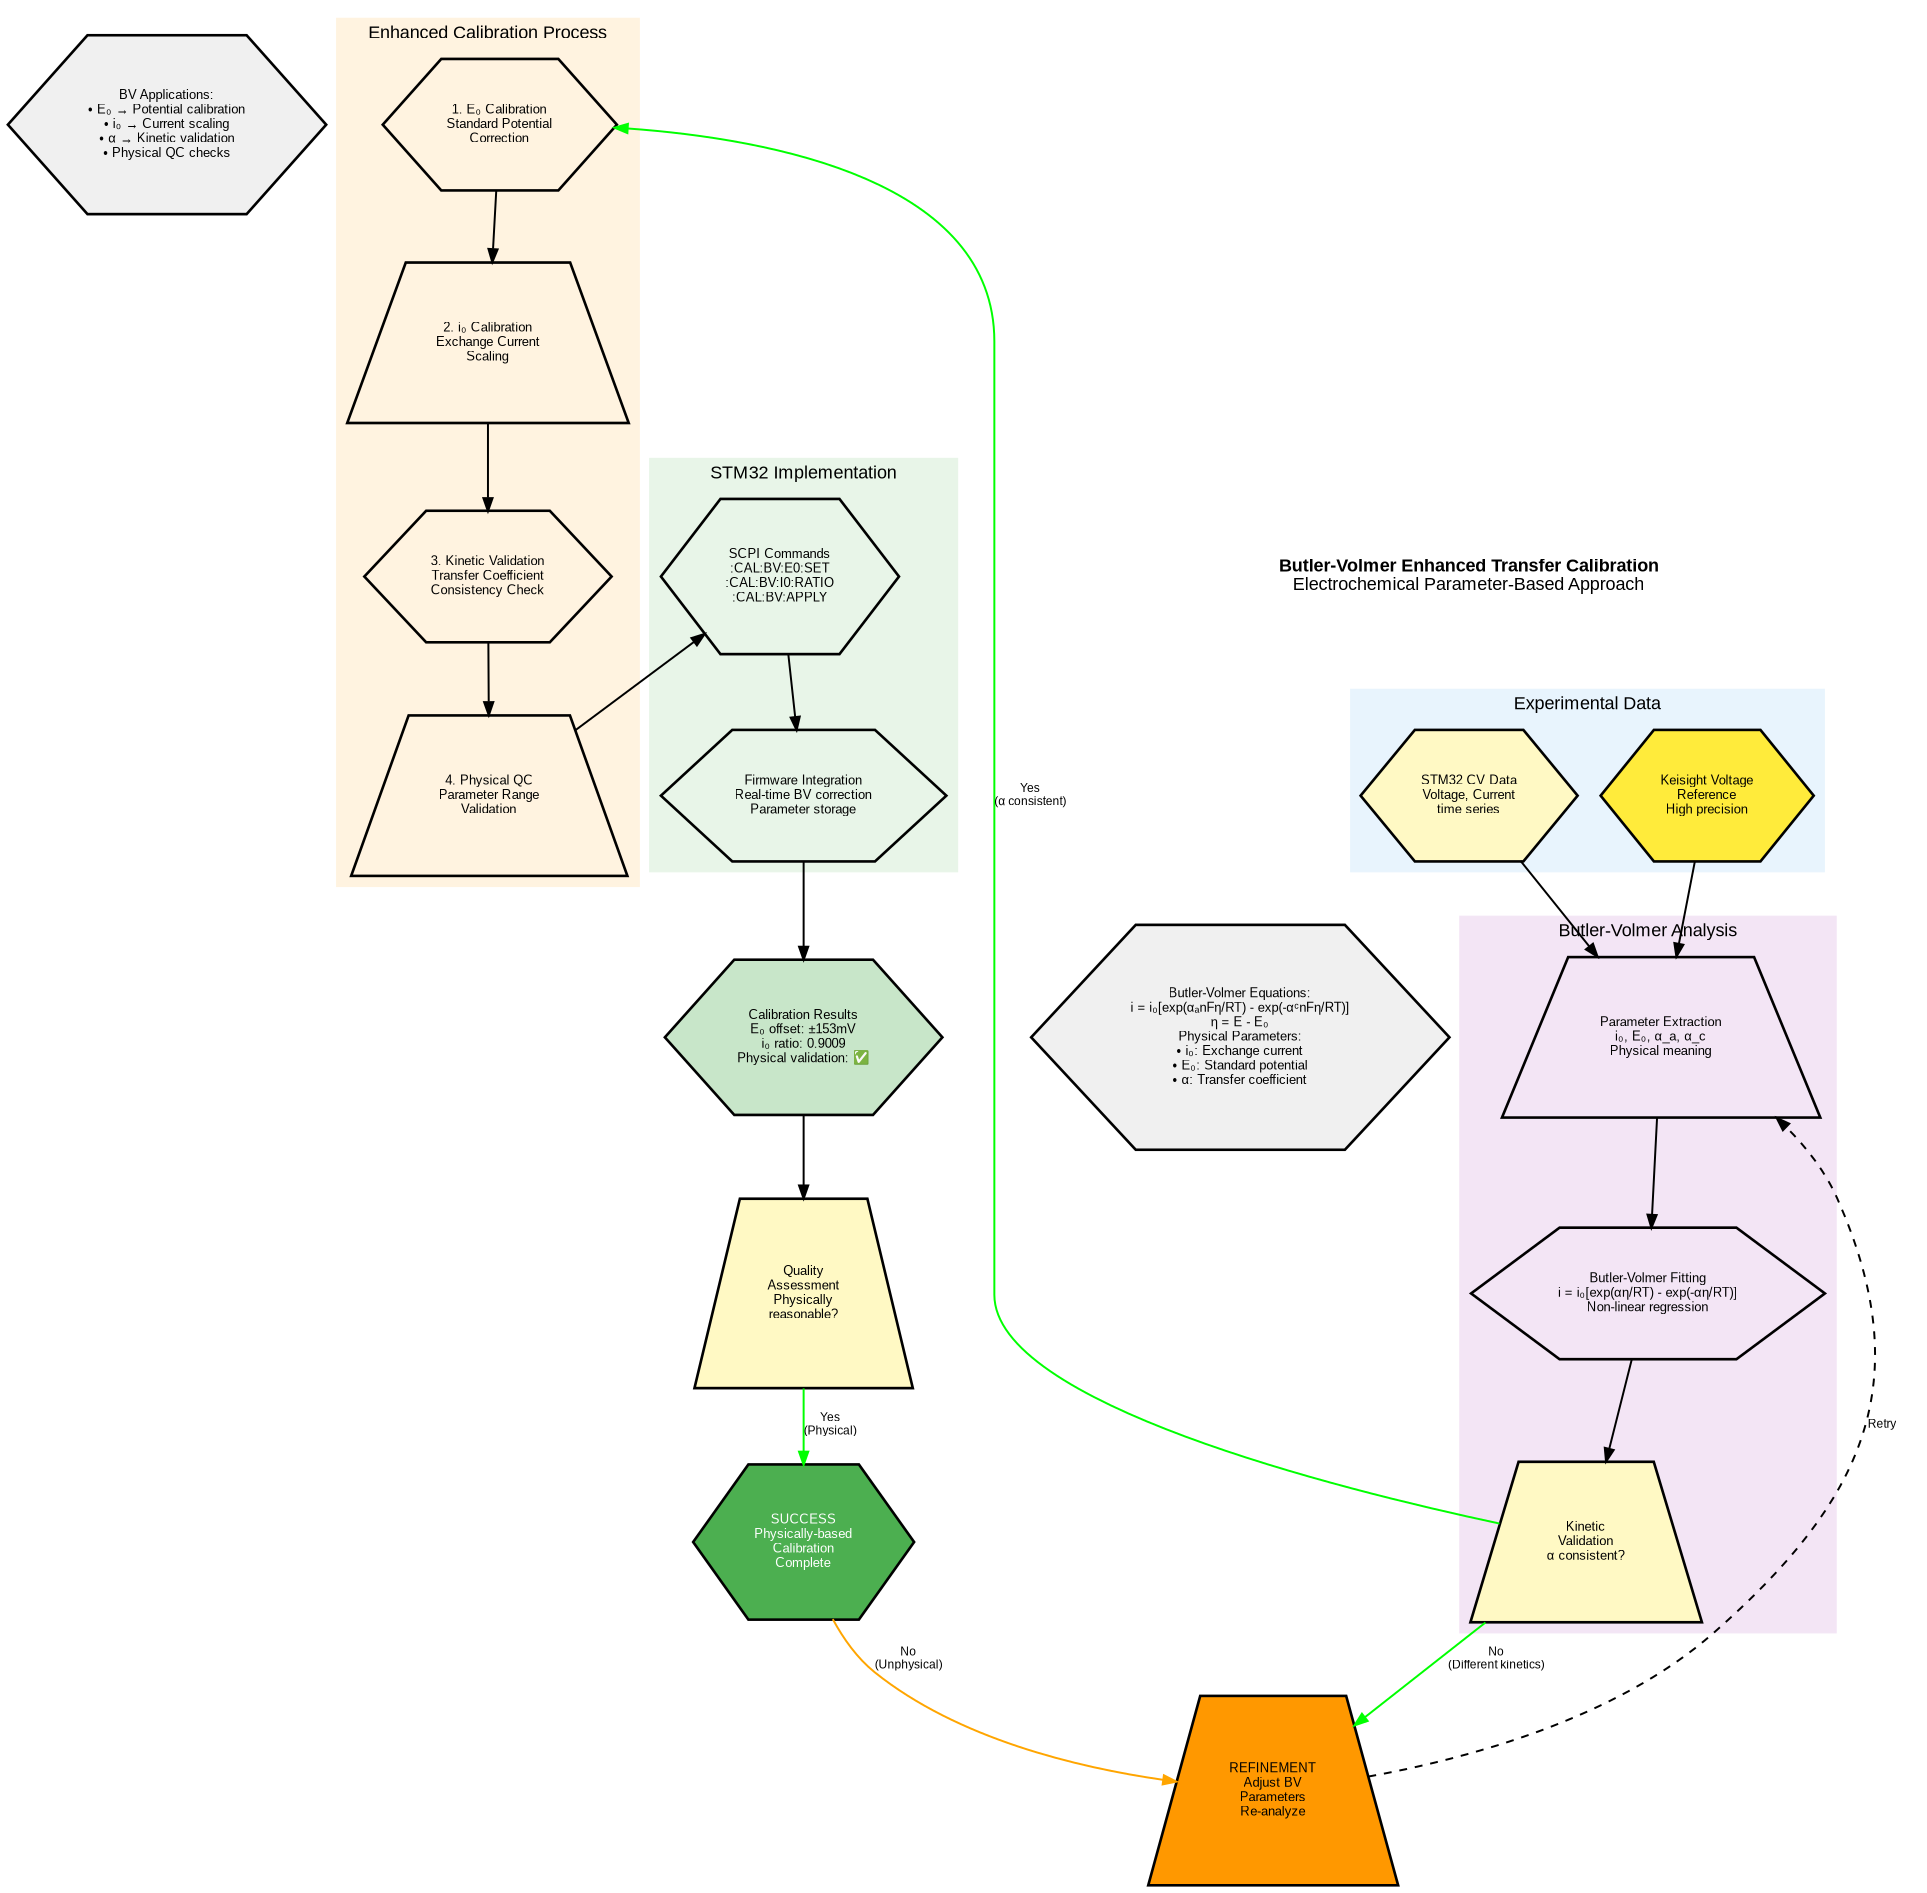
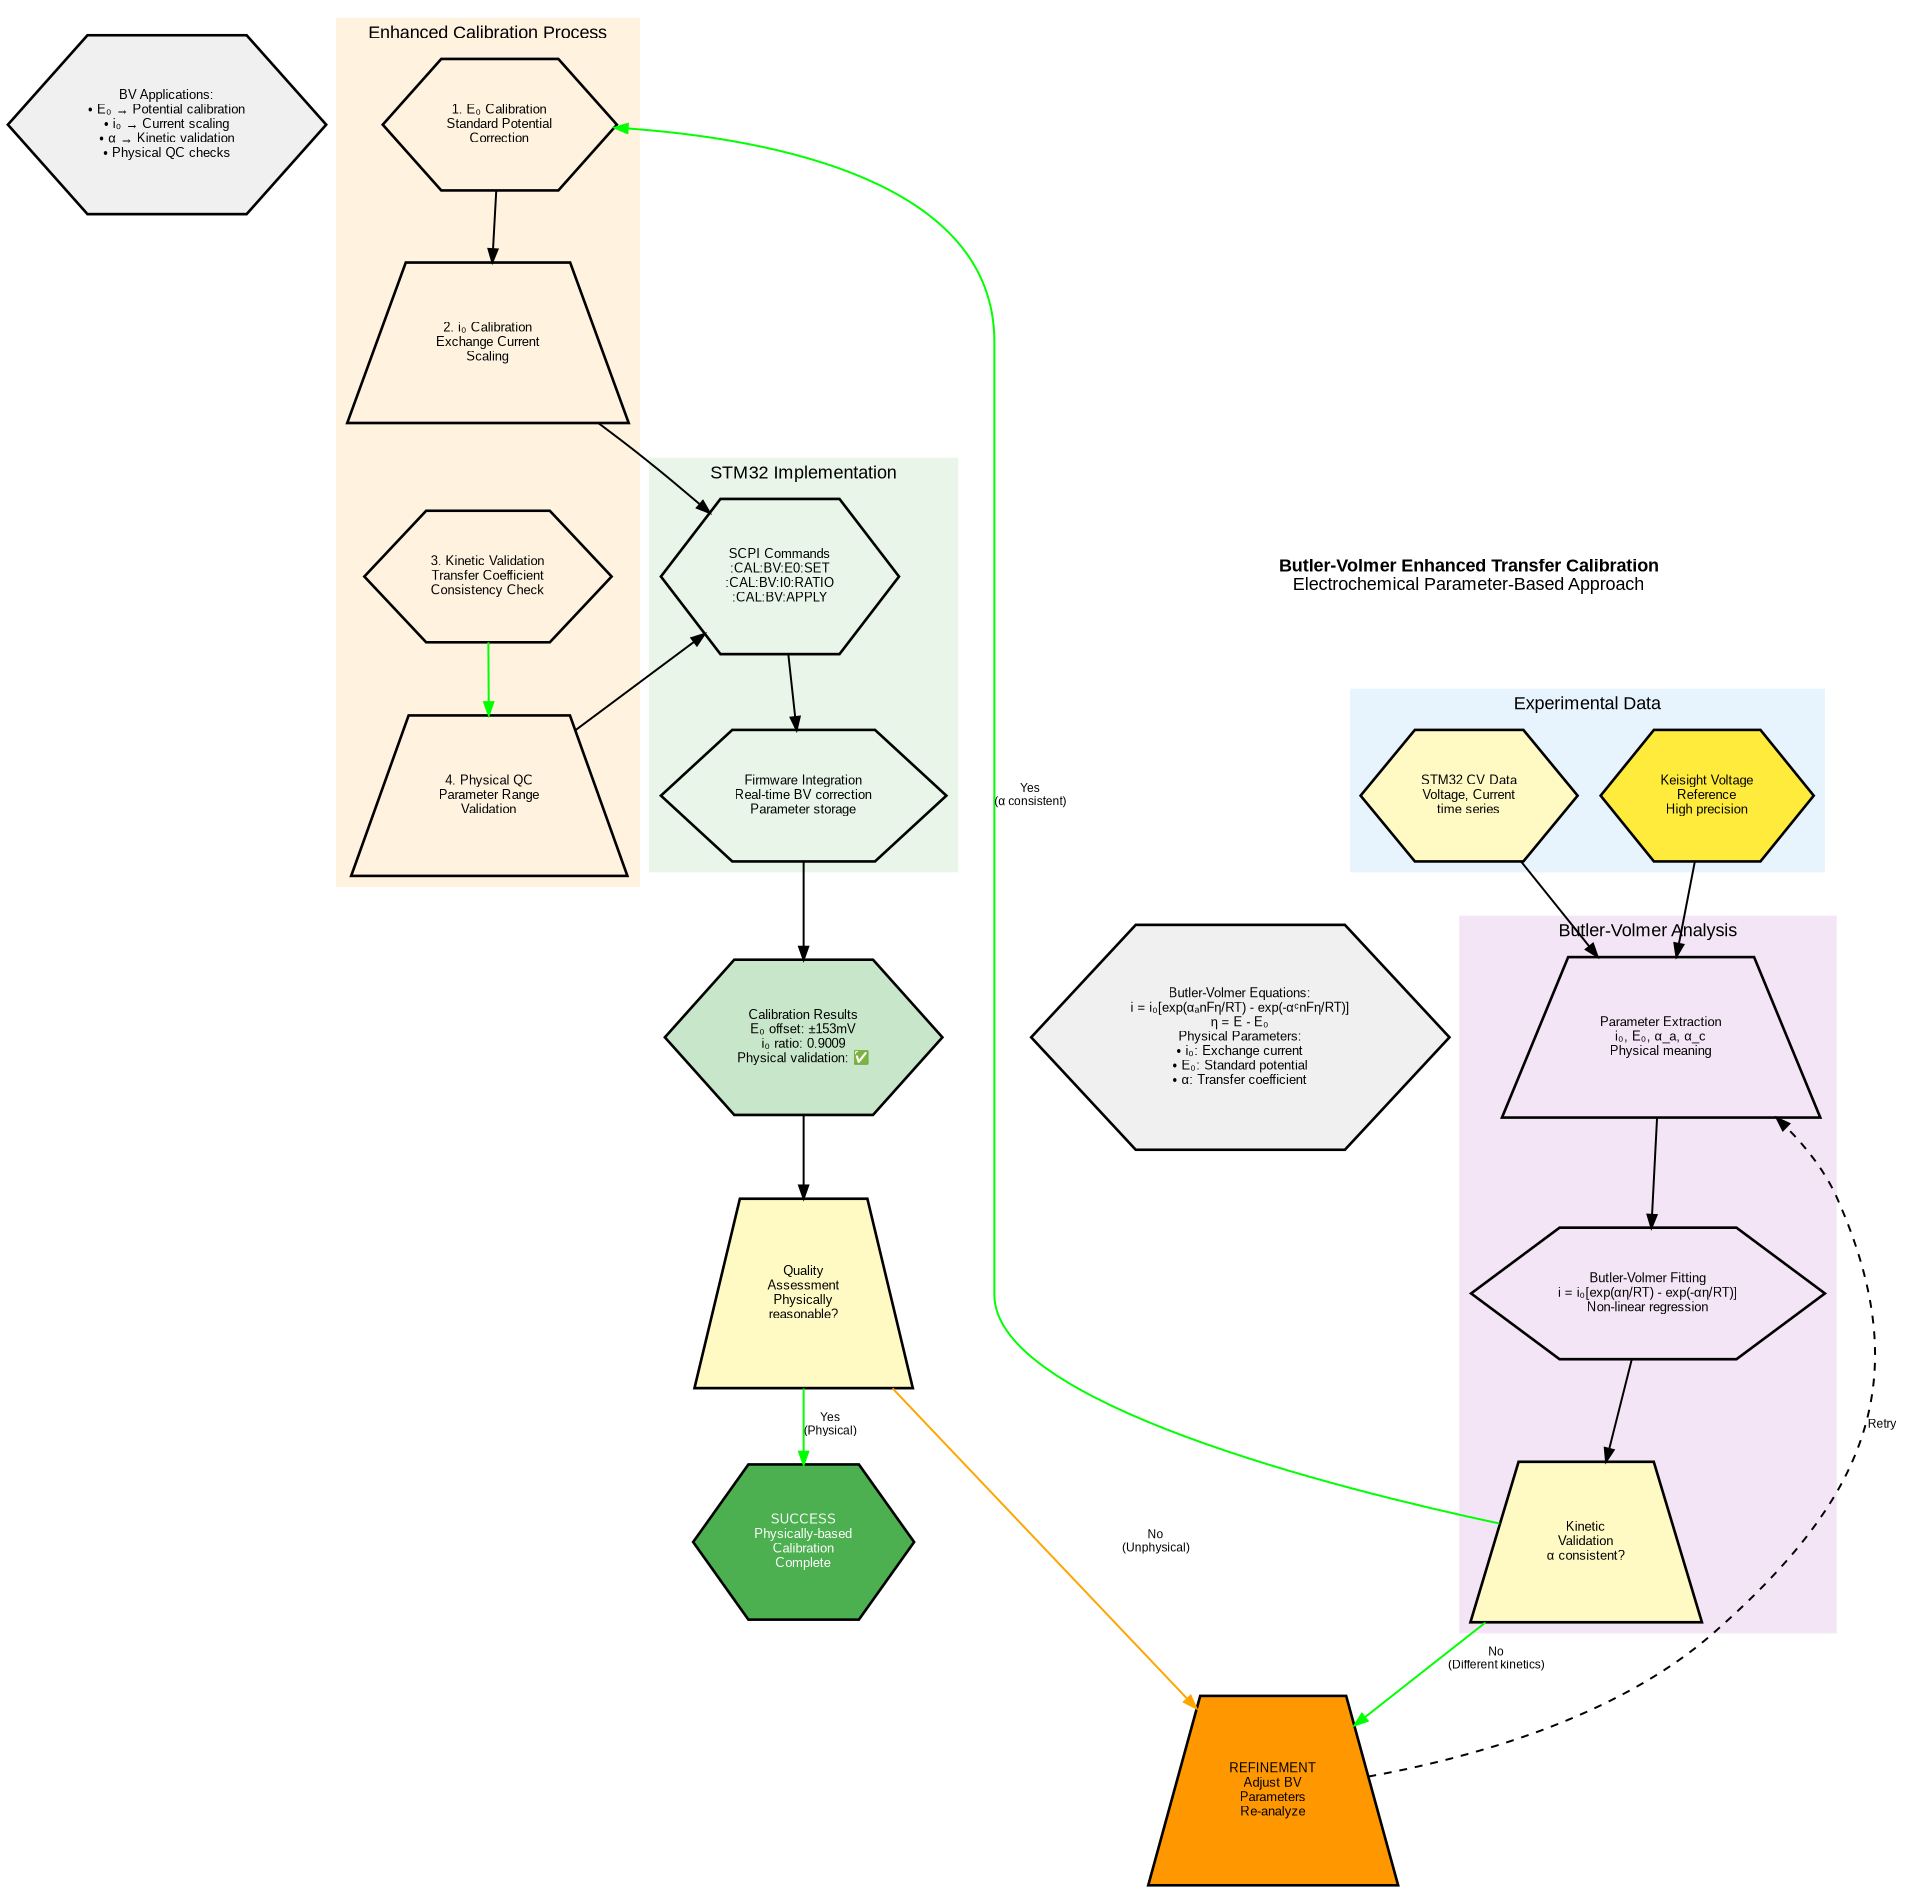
(488, 460) -> (660, 471)
(489, 672) -> (489, 672)
(980, 1732) -> (1040, 1543)
